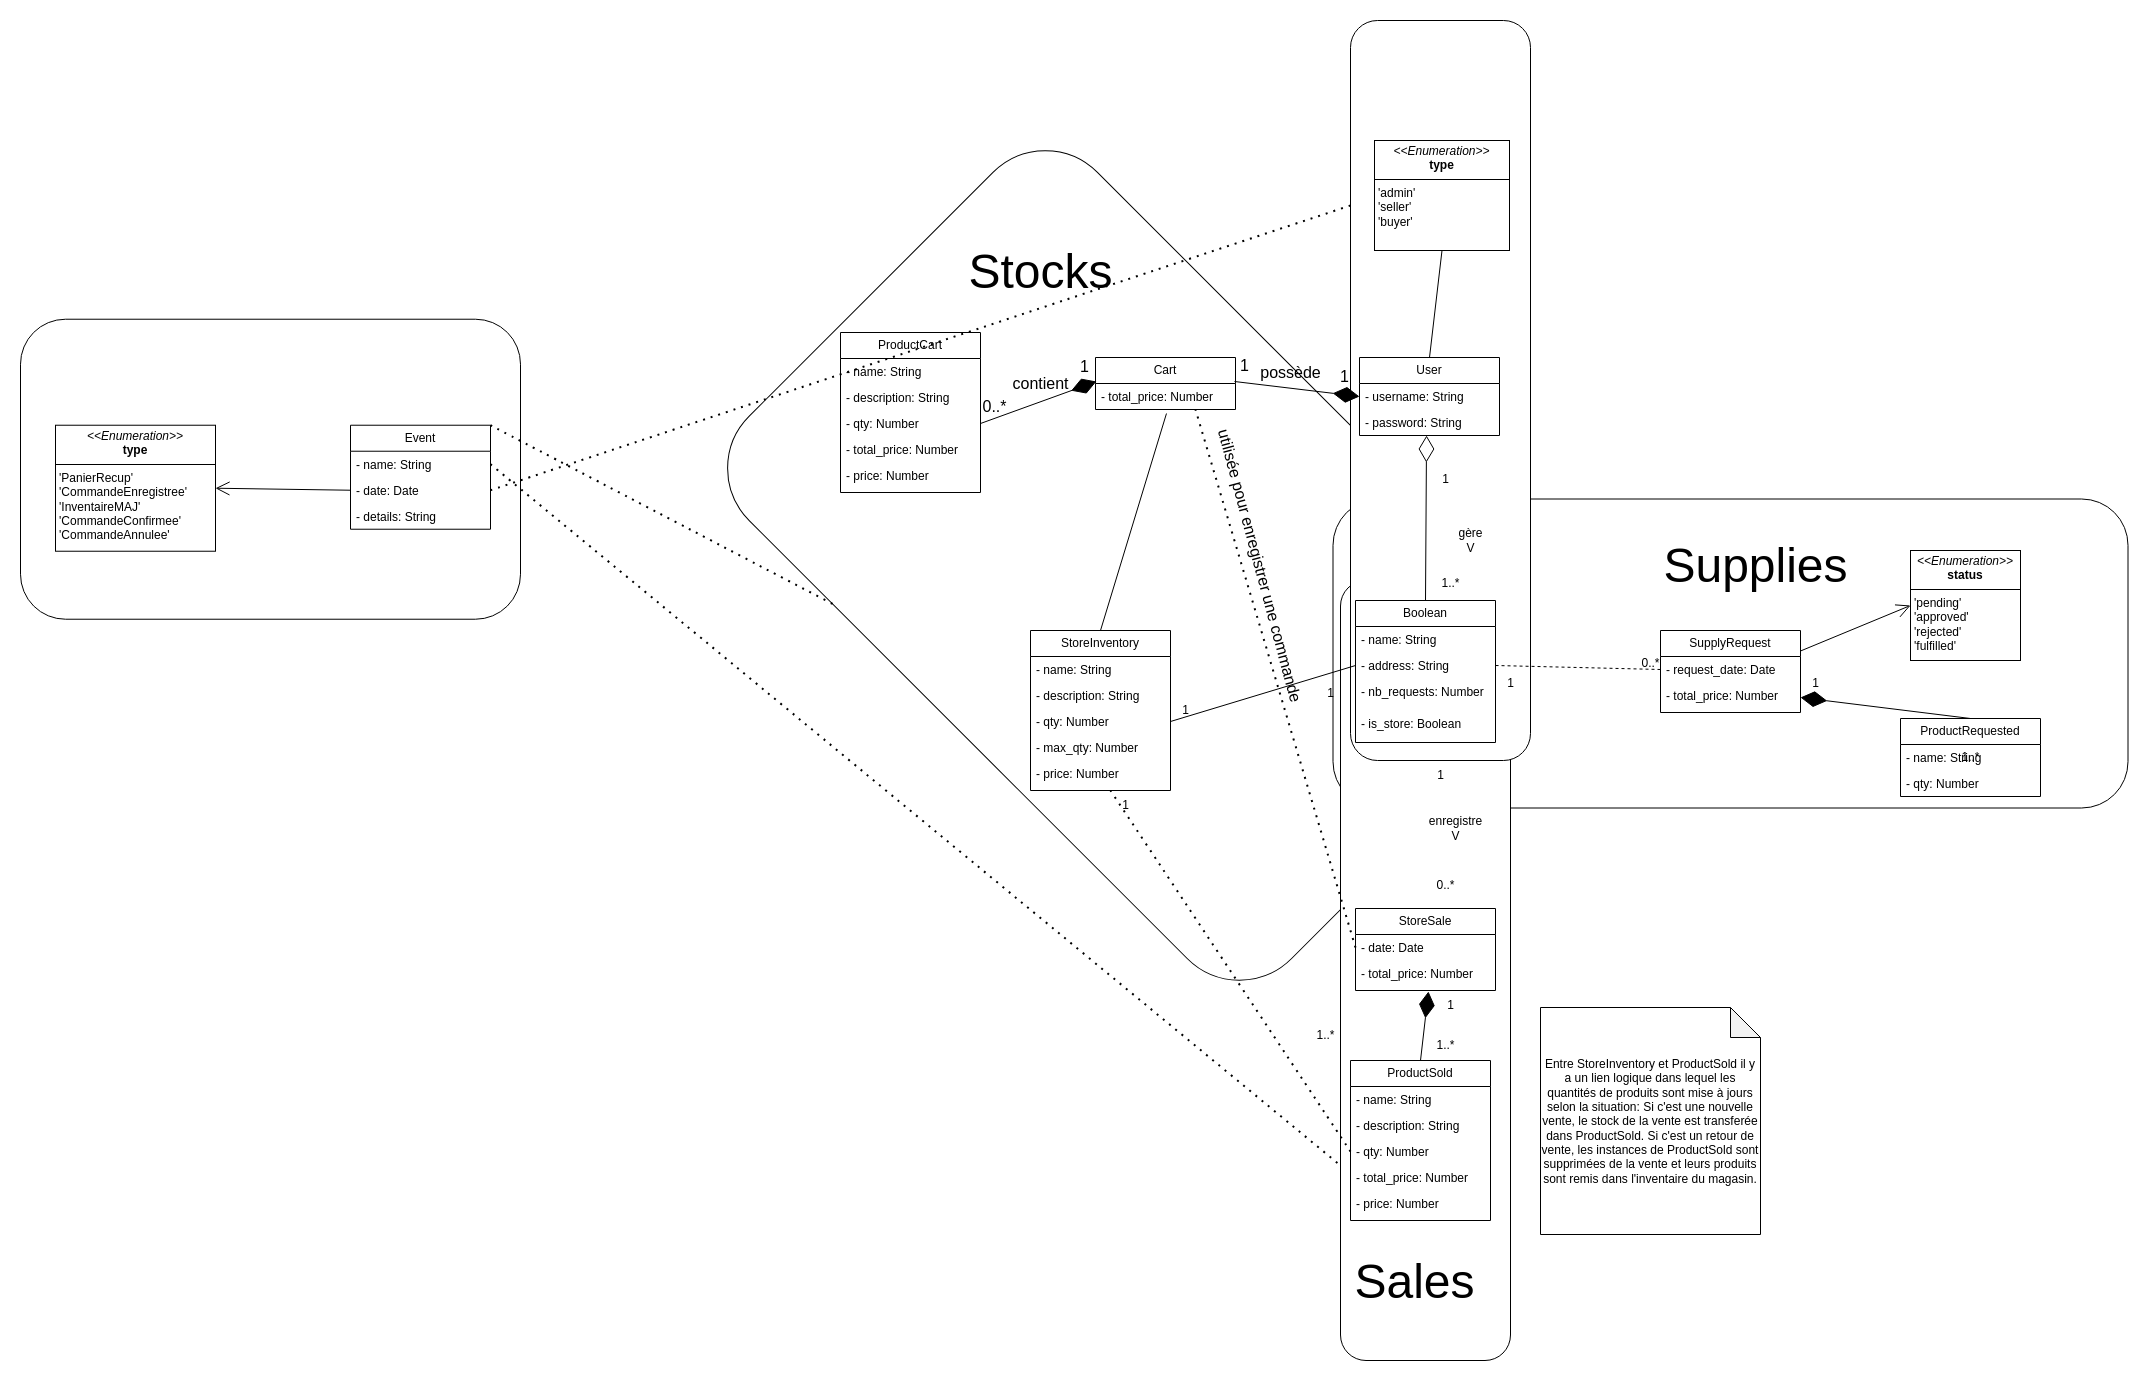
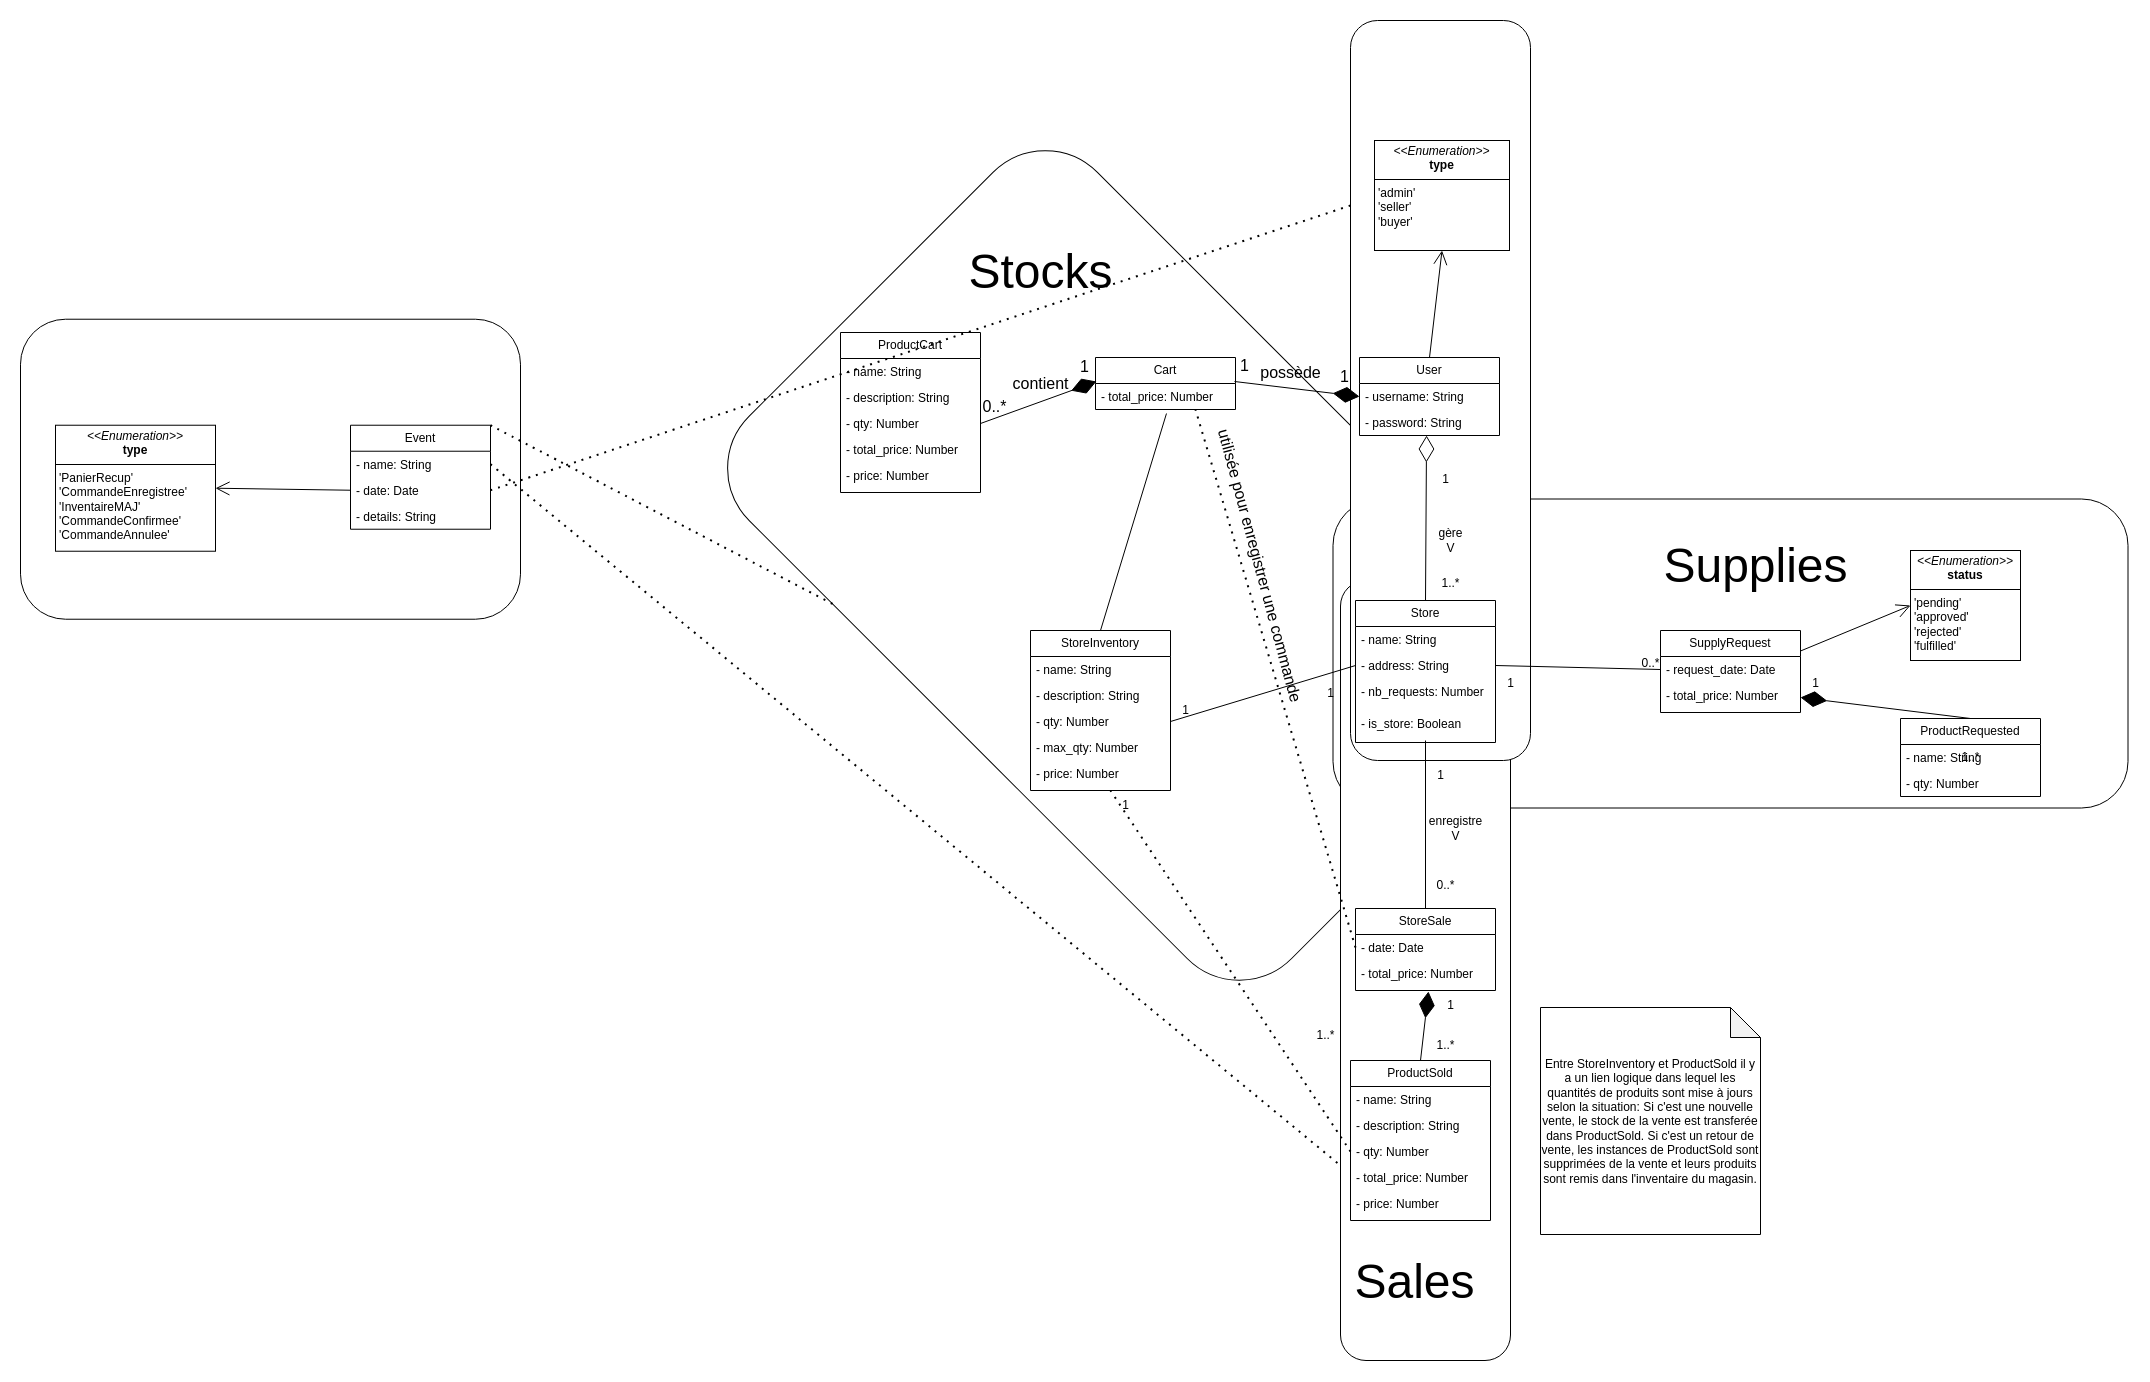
(1442, 255) -> (1441, 256)
(1471, 541) -> (1451, 541)
(1426, 614) -> (1426, 614)
(1579, 668) -> (1579, 668)
none -> (1426, 824)
